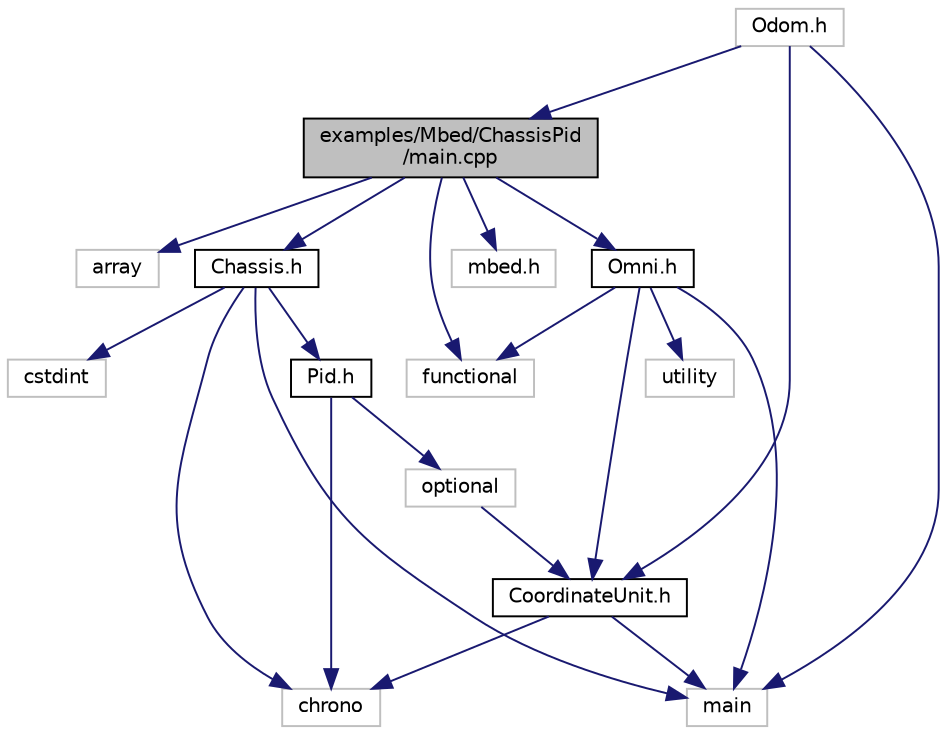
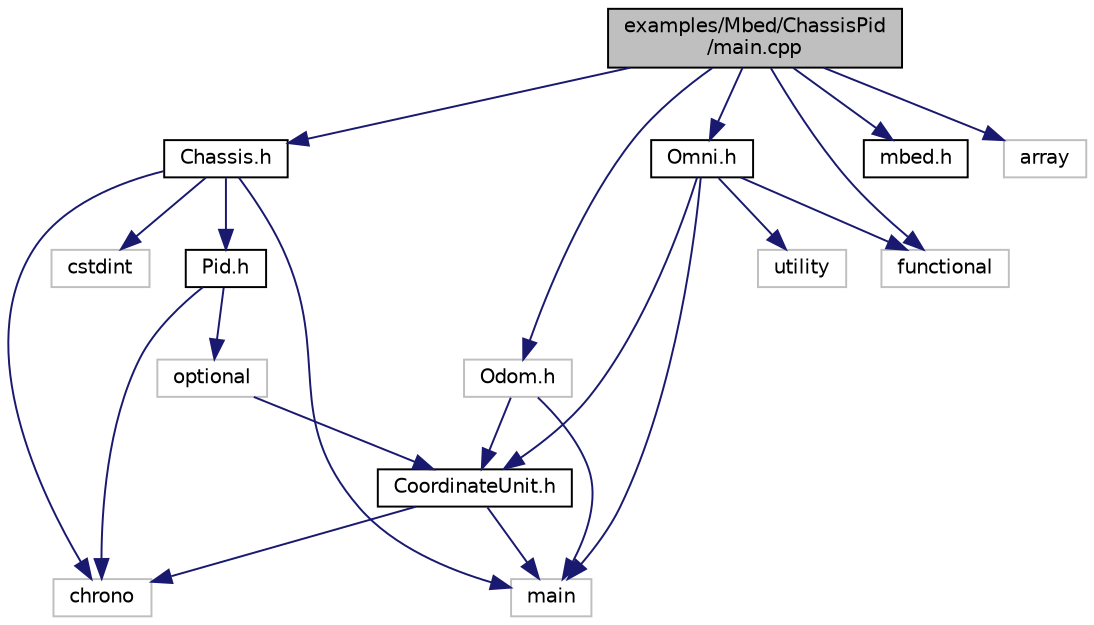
(645, 79) -> (599, 189)
(504, 268) -> (916, 159)
